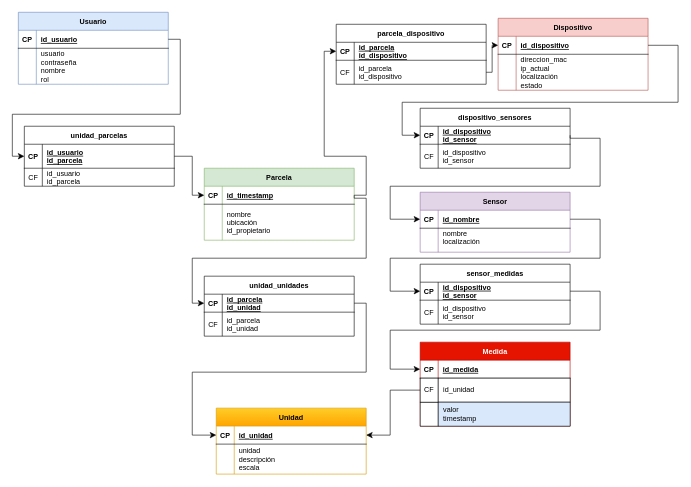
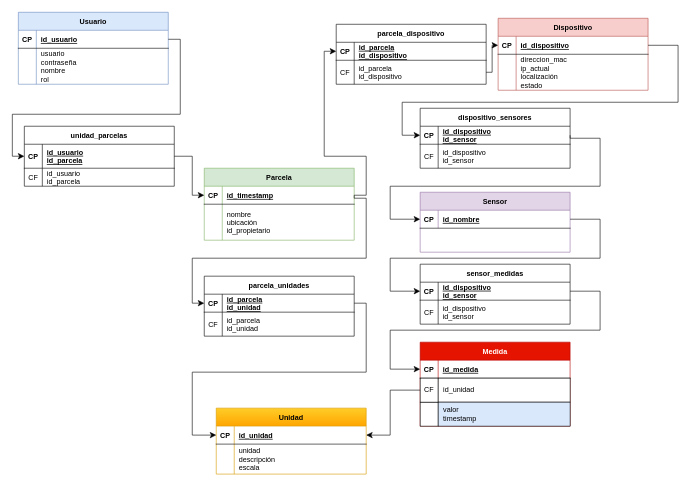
(504, 240) -> none
(279, 286) -> (279, 286)
